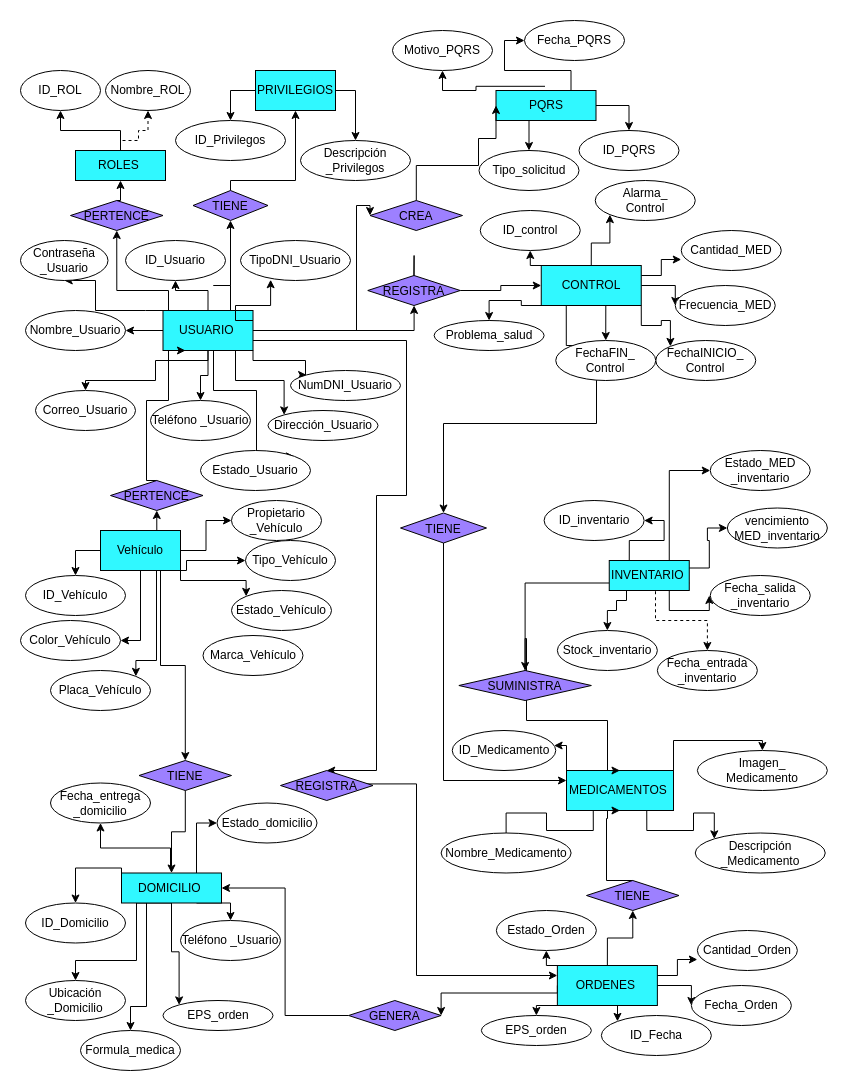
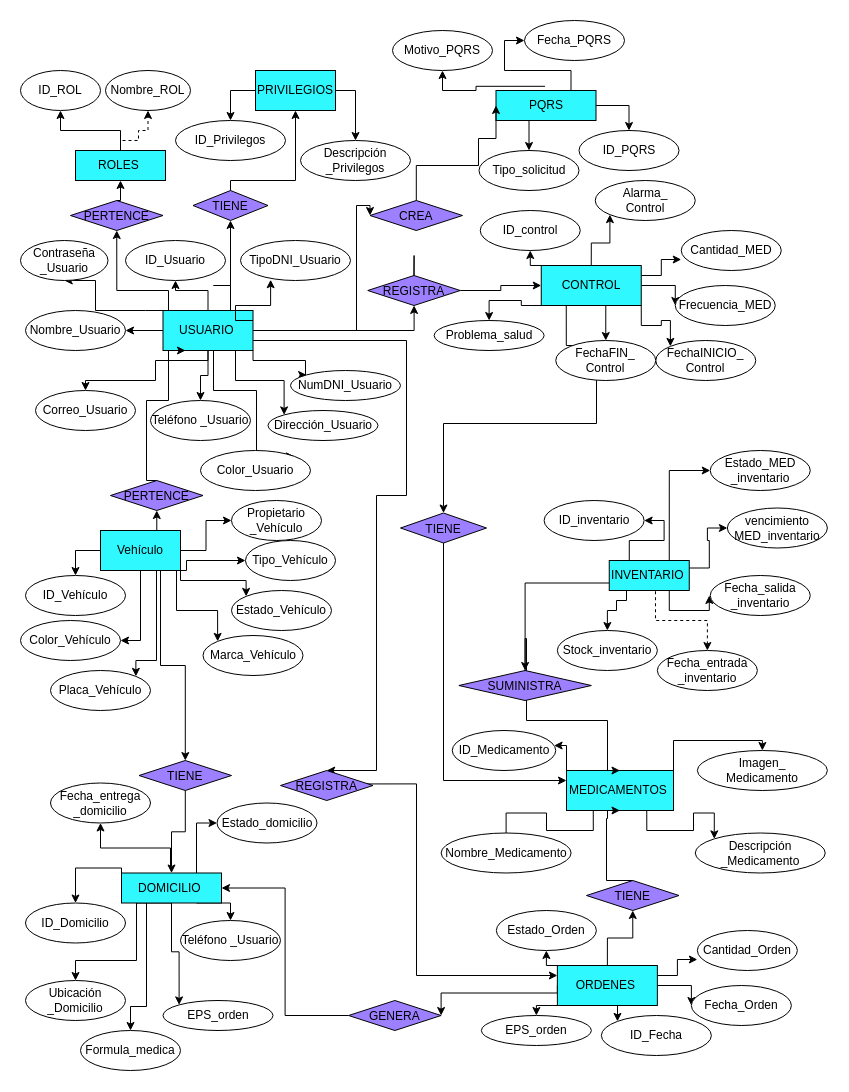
(256, 471) -> (256, 471)
none -> (188, 611)
